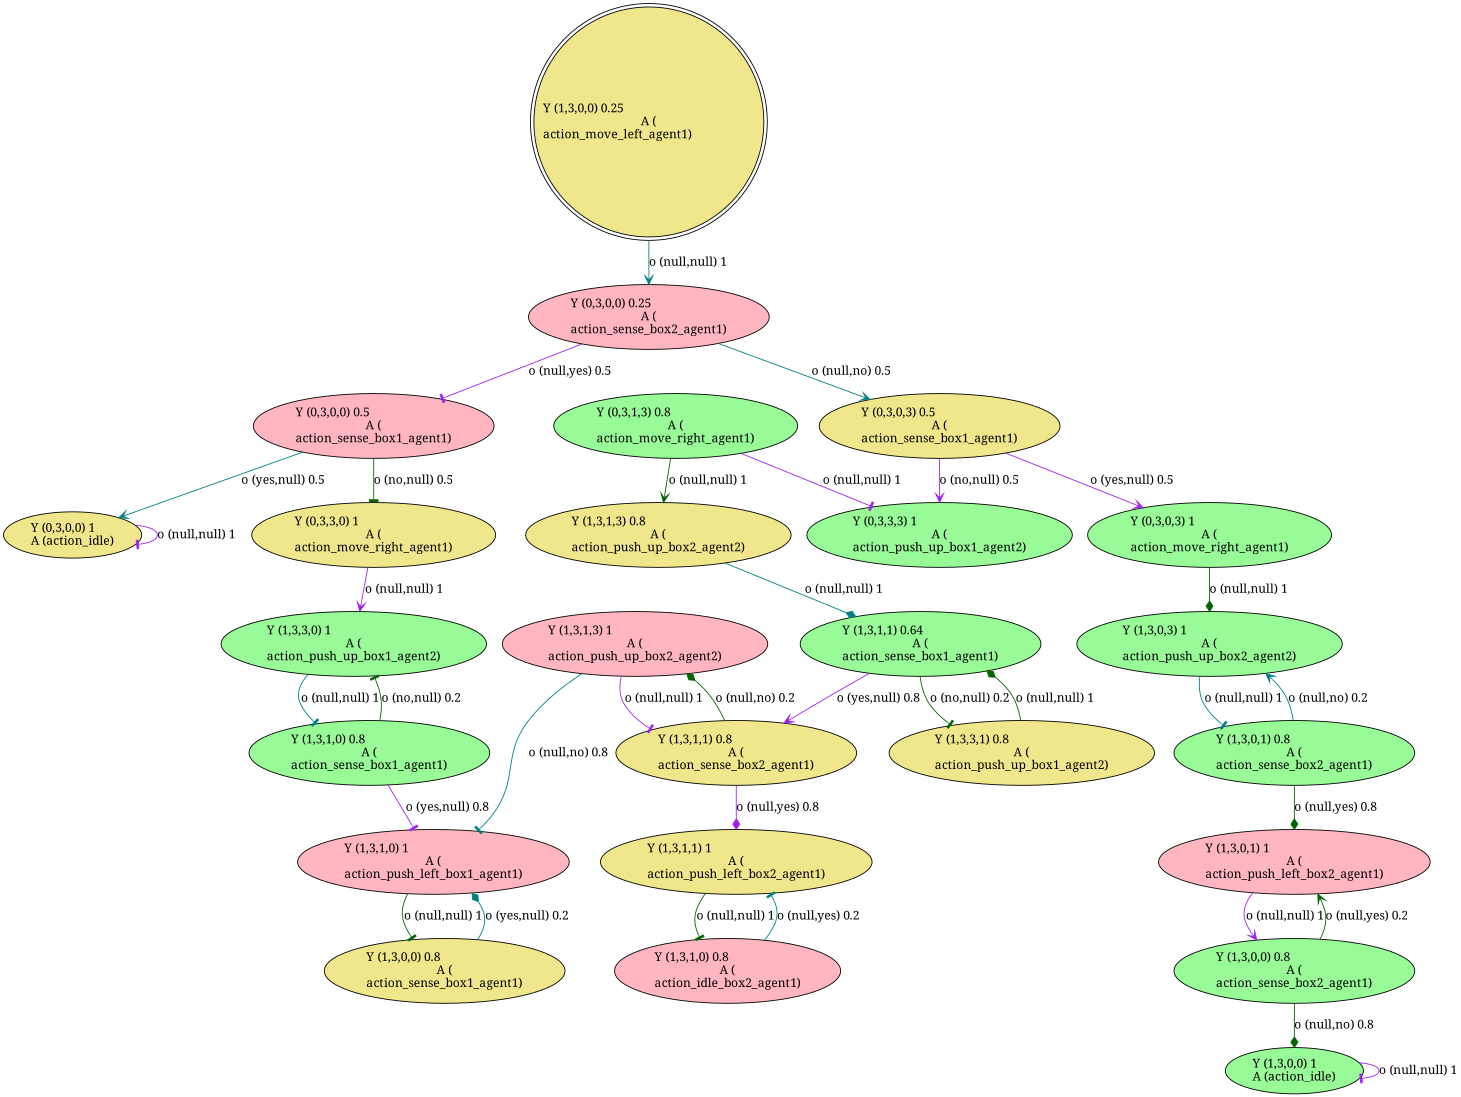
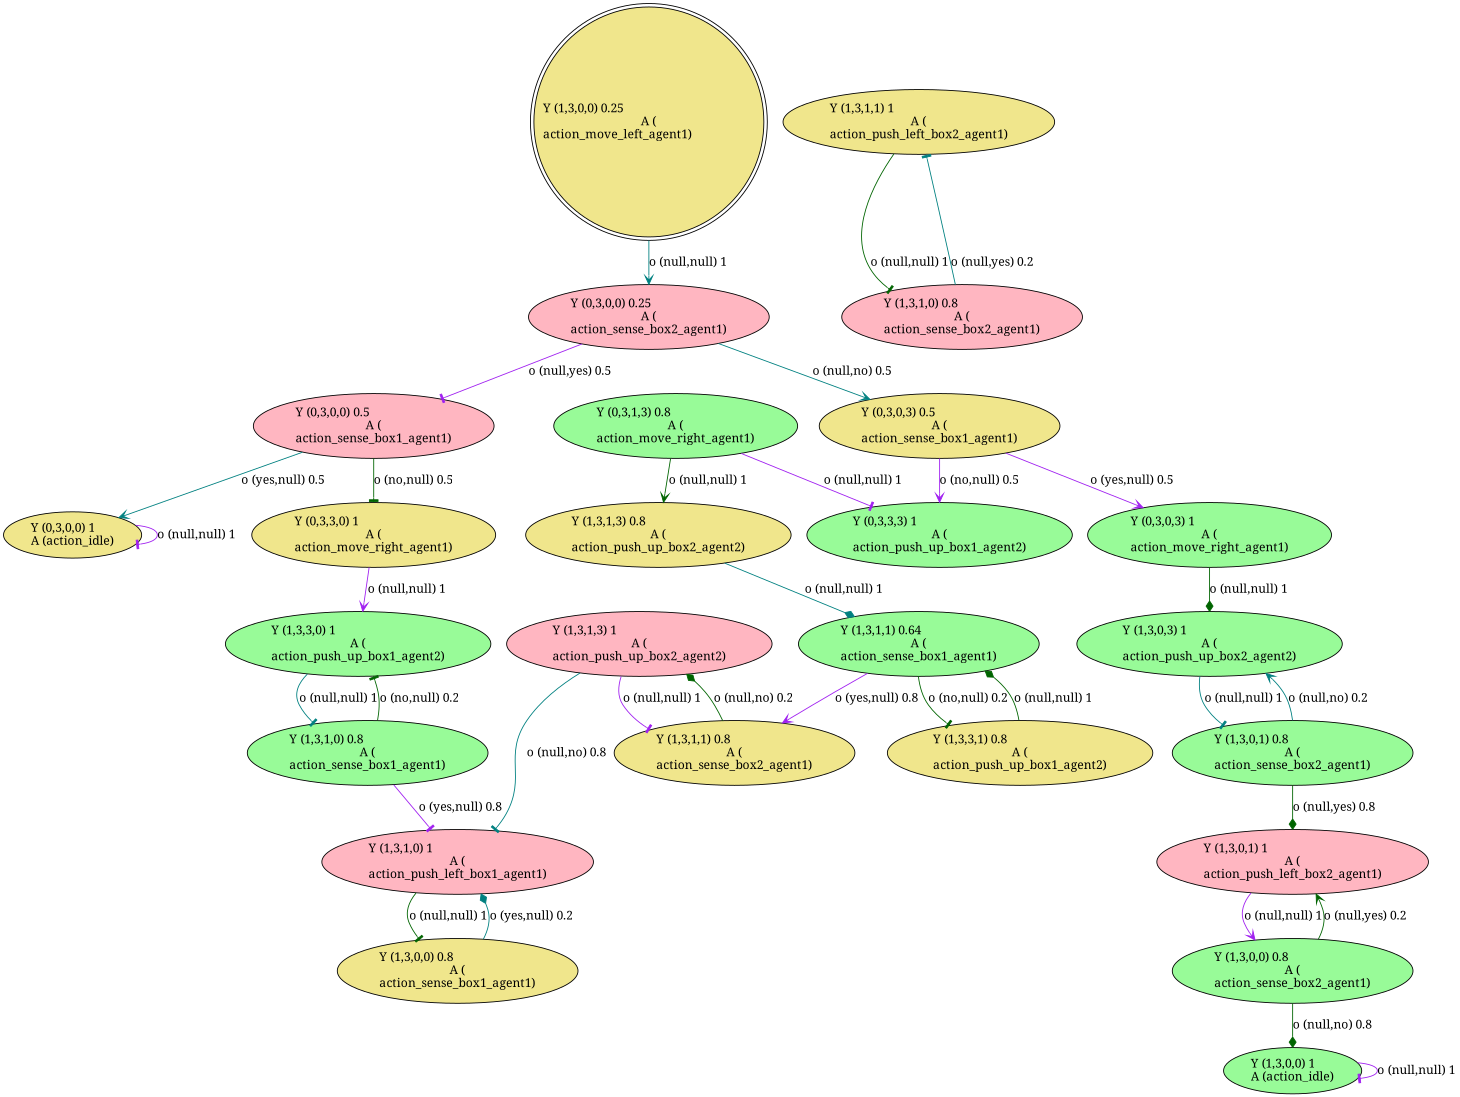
(736, 802) -> none
(728, 971) -> (962, 317)
